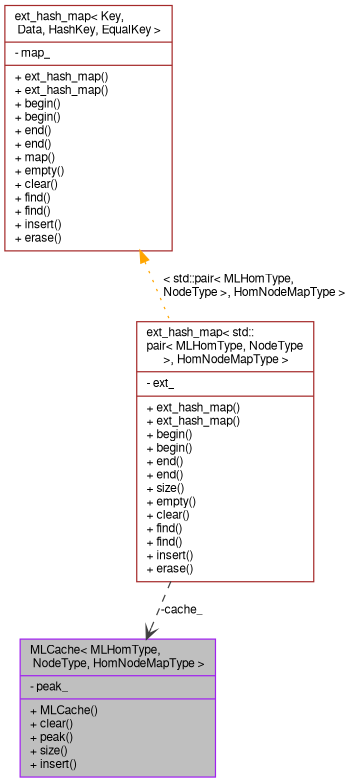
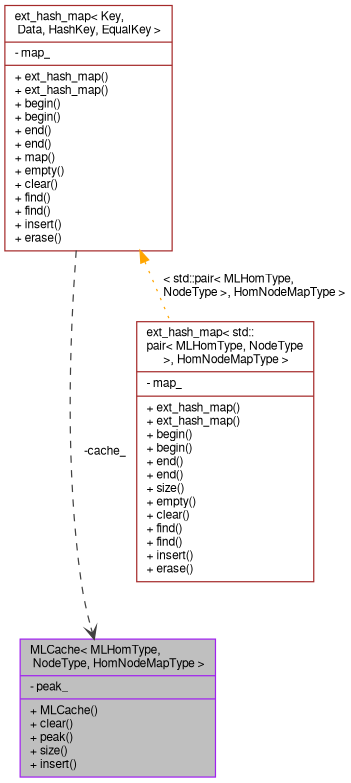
(161, 383) -> (165, 383)
(161, 605) -> (71, 440)
